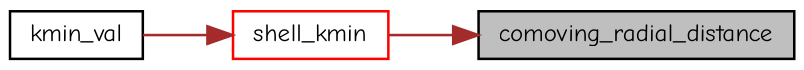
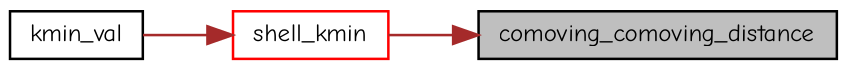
(636, 35) -> (658, 35)
